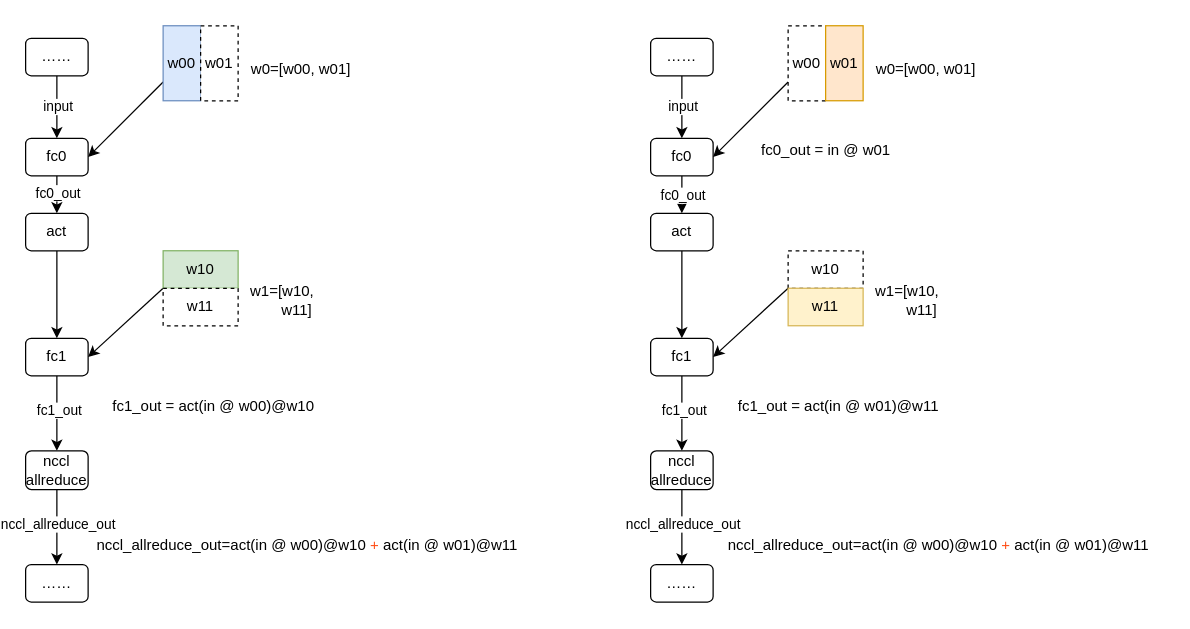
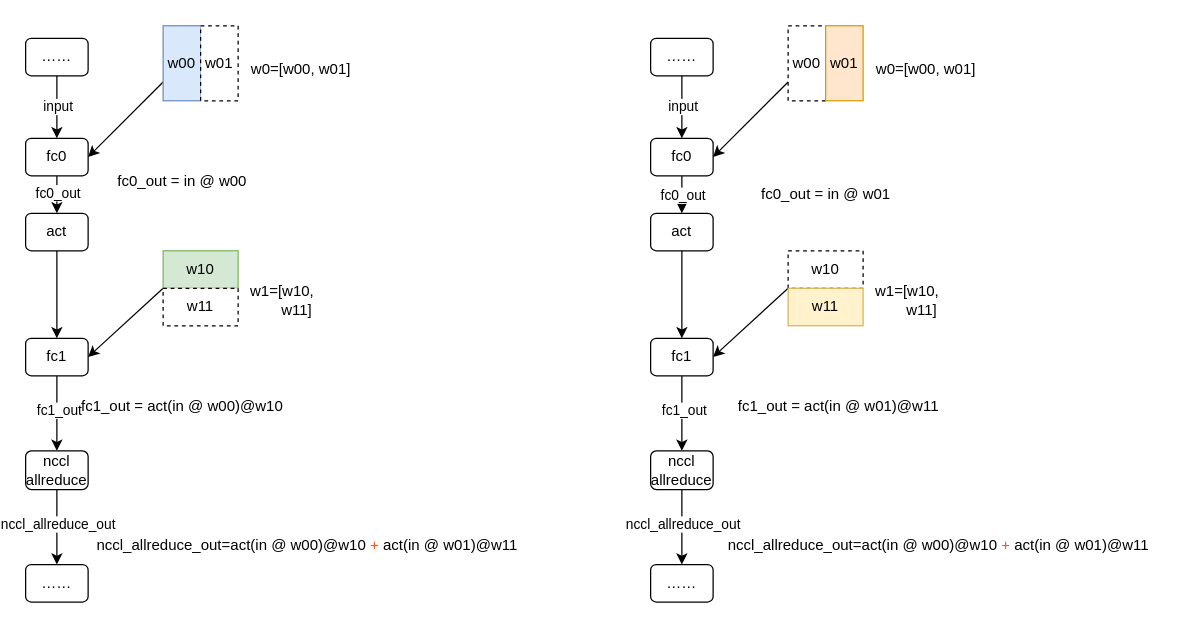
(826, 151) -> (826, 194)
none -> (182, 182)
(213, 407) -> (182, 407)
